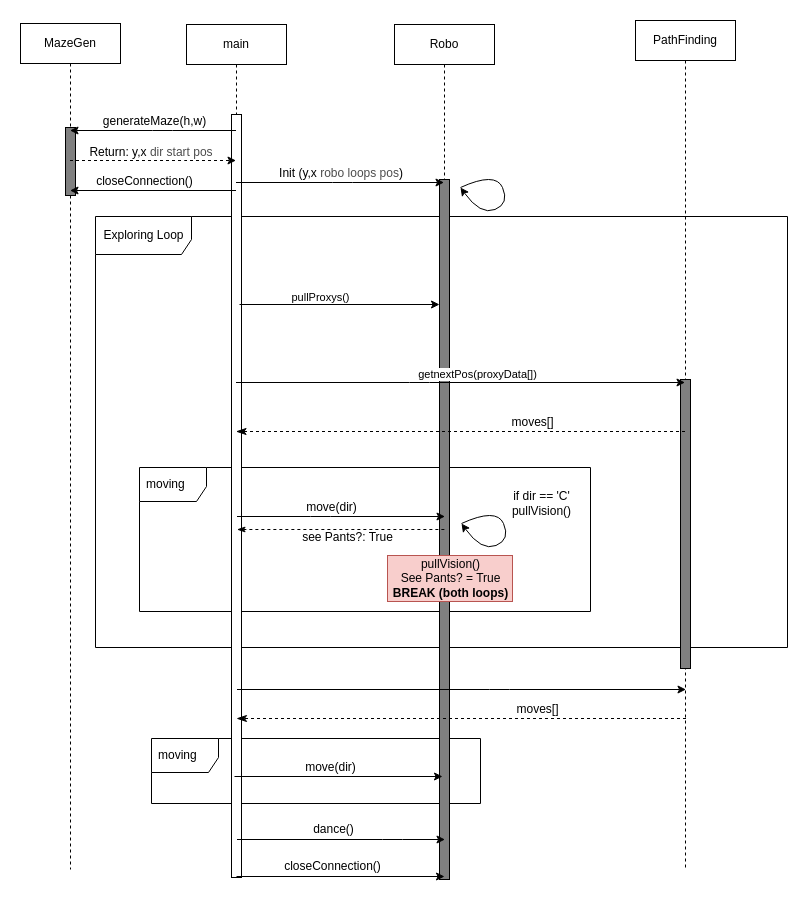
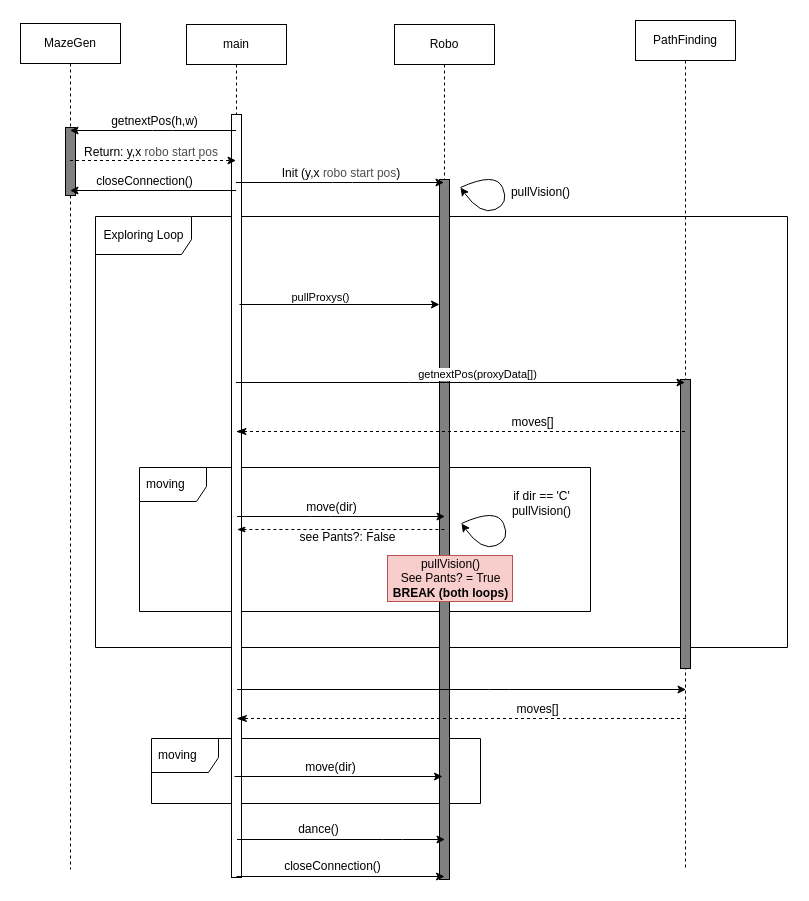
(155, 122) -> (155, 122)
(152, 153) -> (152, 153)
(342, 174) -> (342, 174)
none -> (540, 193)
(348, 538) -> (348, 538)
(333, 830) -> (318, 830)
